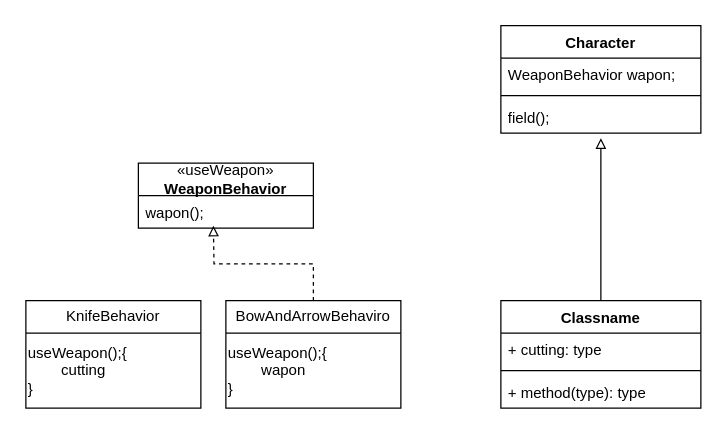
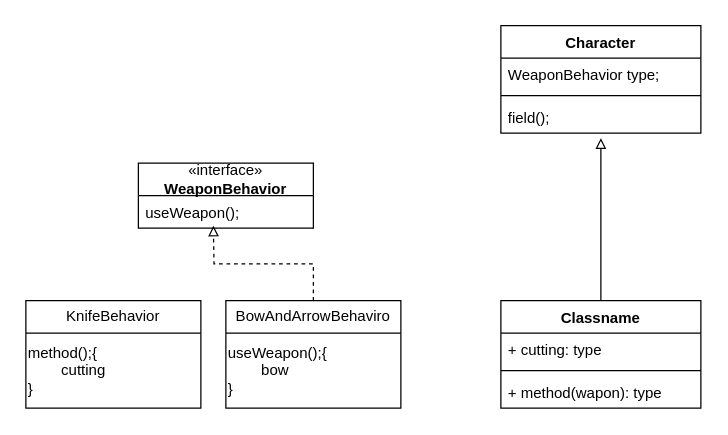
(590, 76) -> (586, 76)
(226, 179) -> (226, 179)
(177, 213) -> (194, 213)
(81, 371) -> (68, 371)
(281, 371) -> (281, 371)
(586, 393) -> (590, 393)
